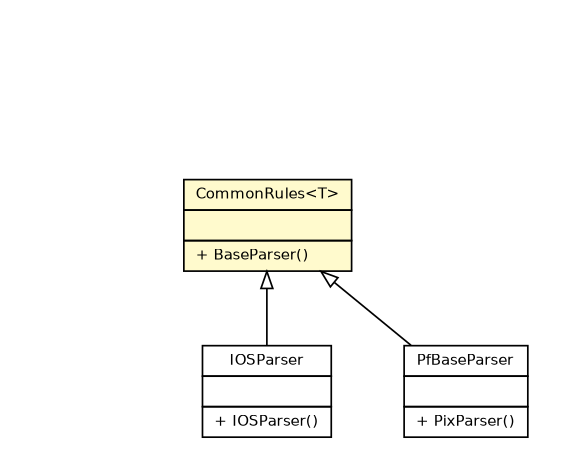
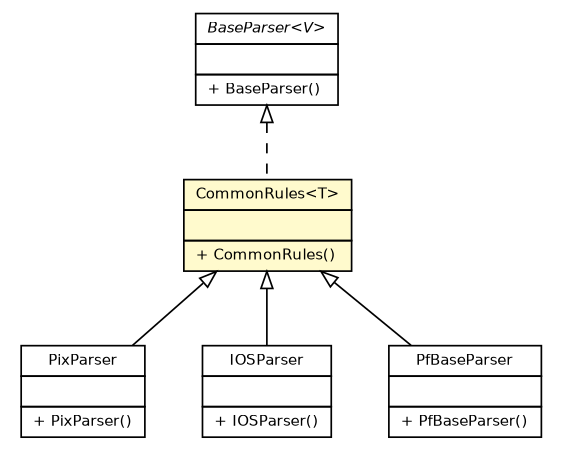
none -> (267, 59)
(252, 255) -> (266, 255)
none -> (82, 391)
(466, 421) -> (465, 421)
